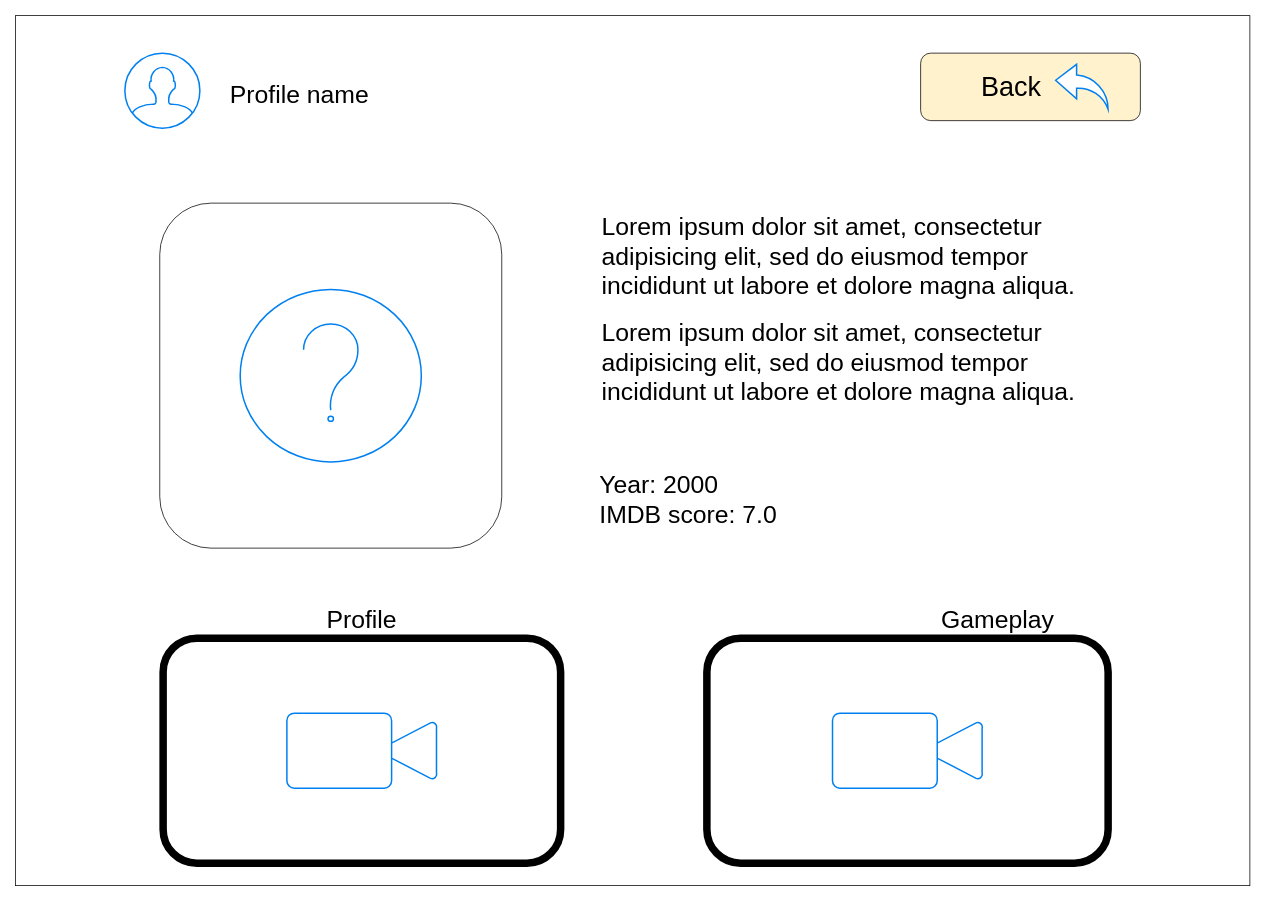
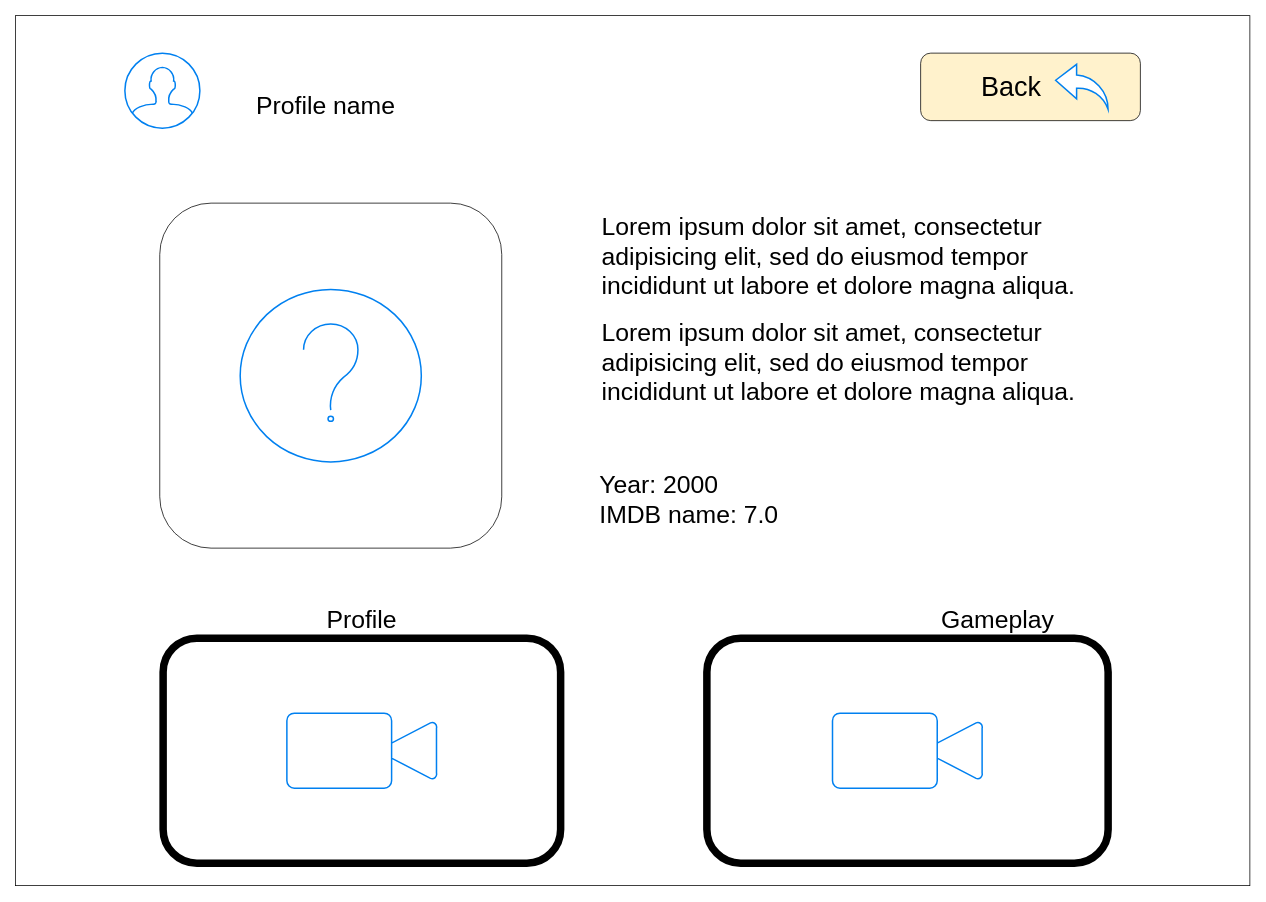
(300, 94) -> (326, 105)
(691, 499) -> (684, 499)
